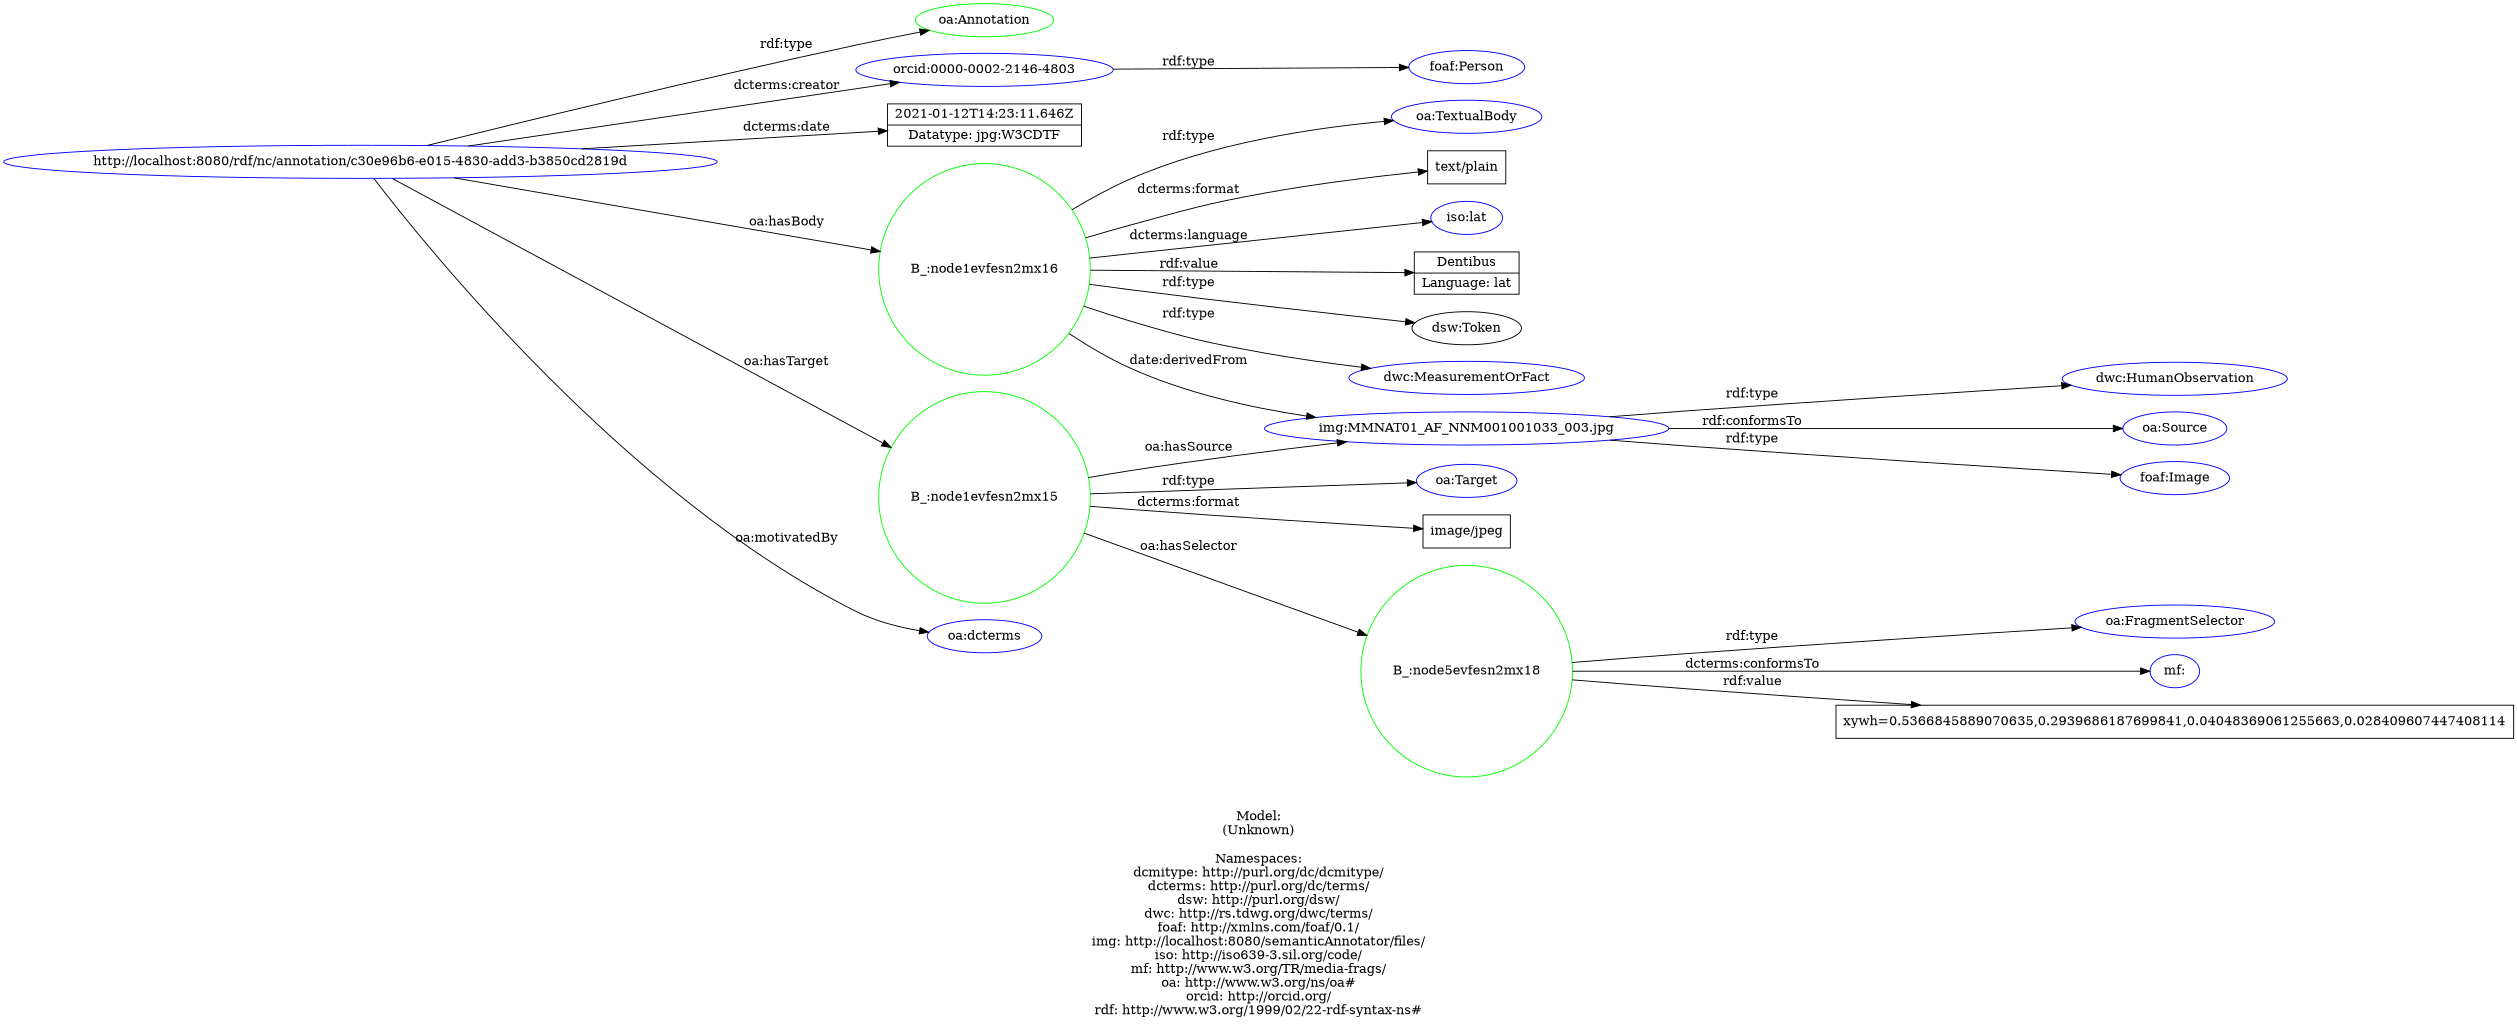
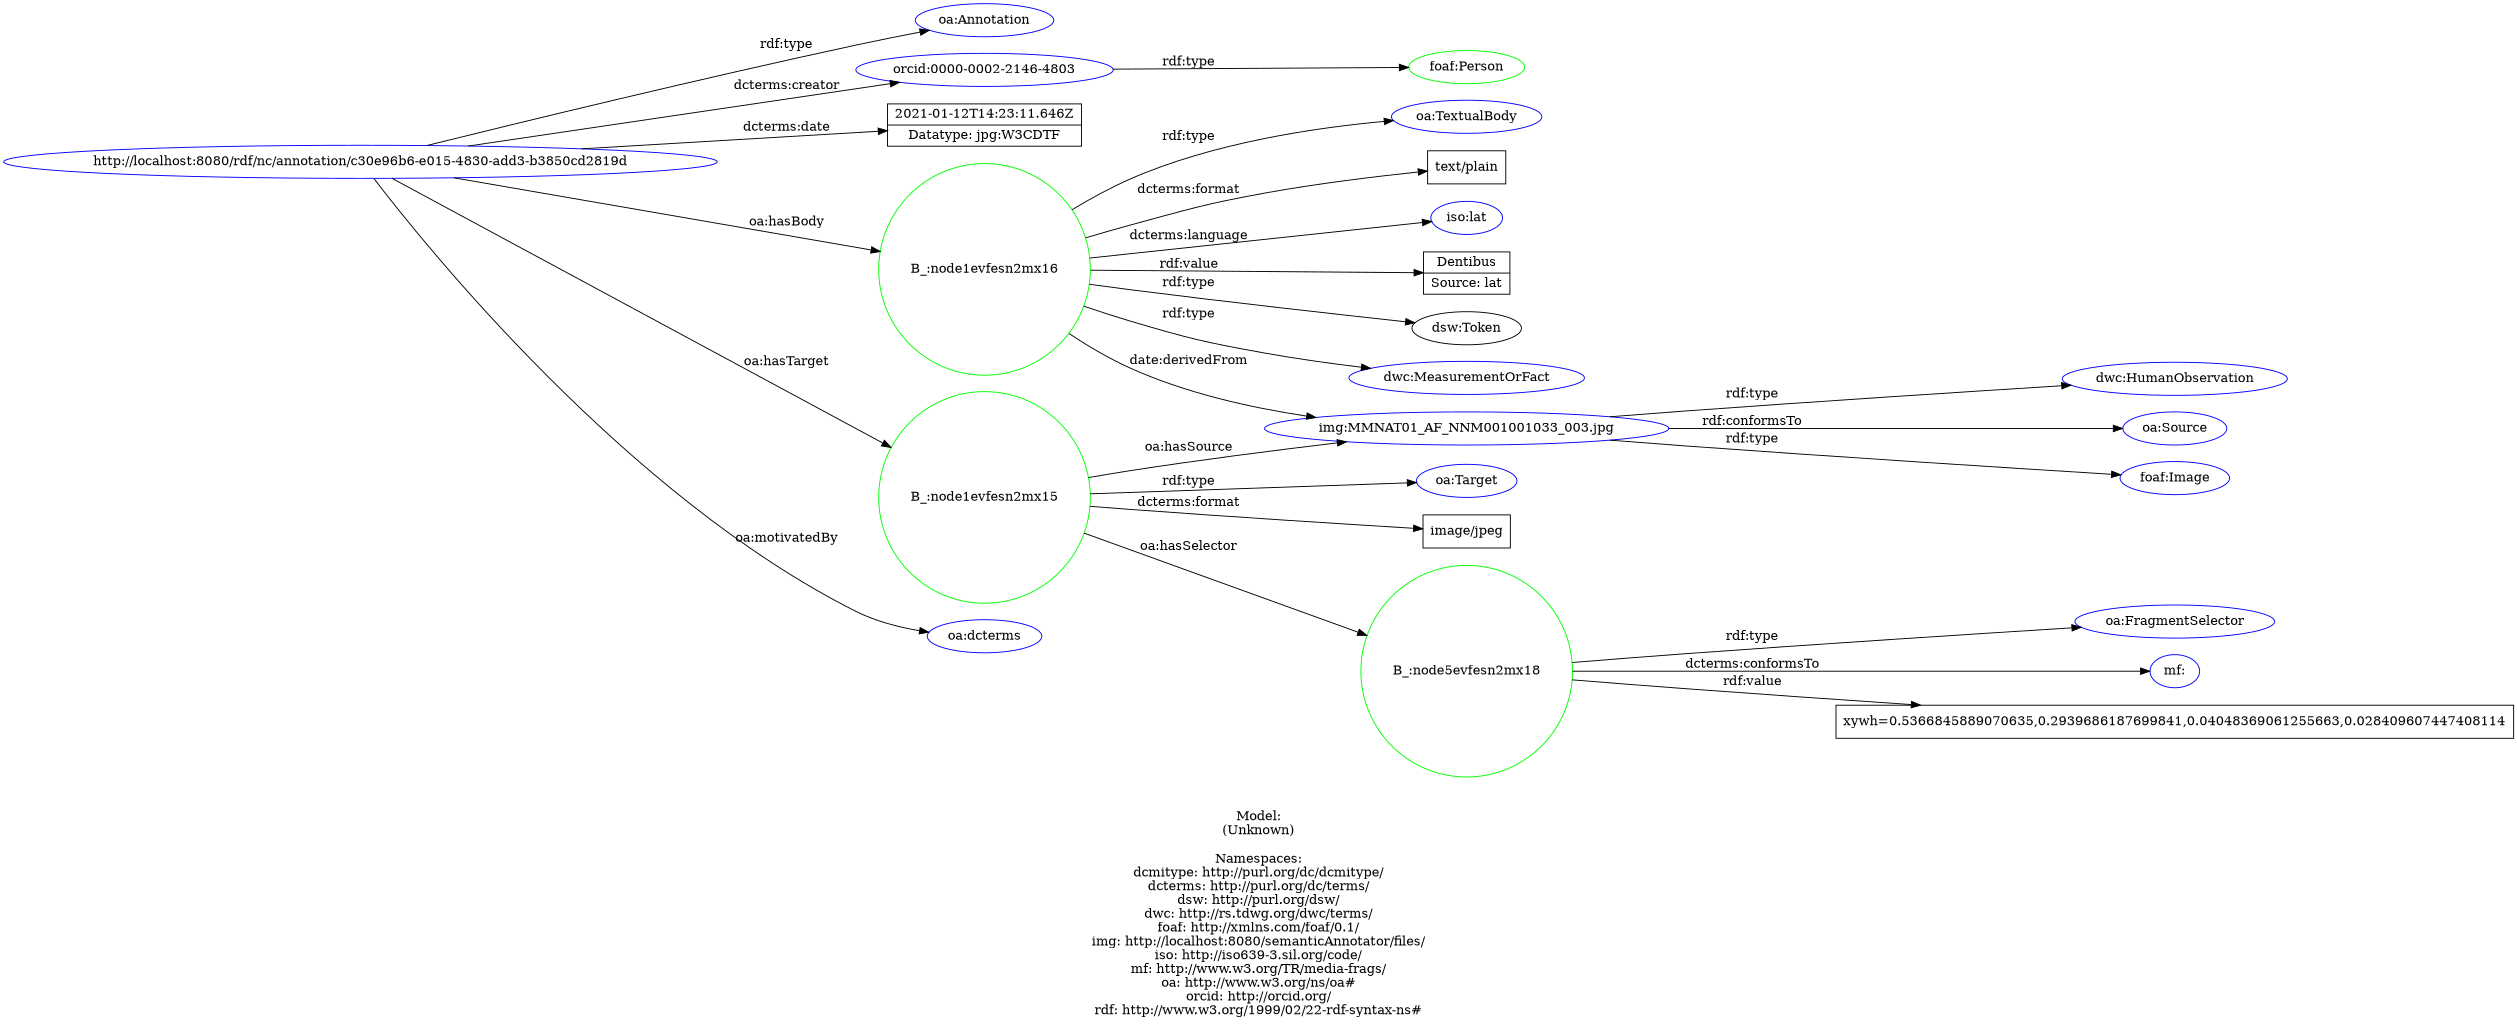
(985, 20) -> (985, 20)
(1467, 67) -> (1467, 67)
(1467, 283) -> (1467, 283)
